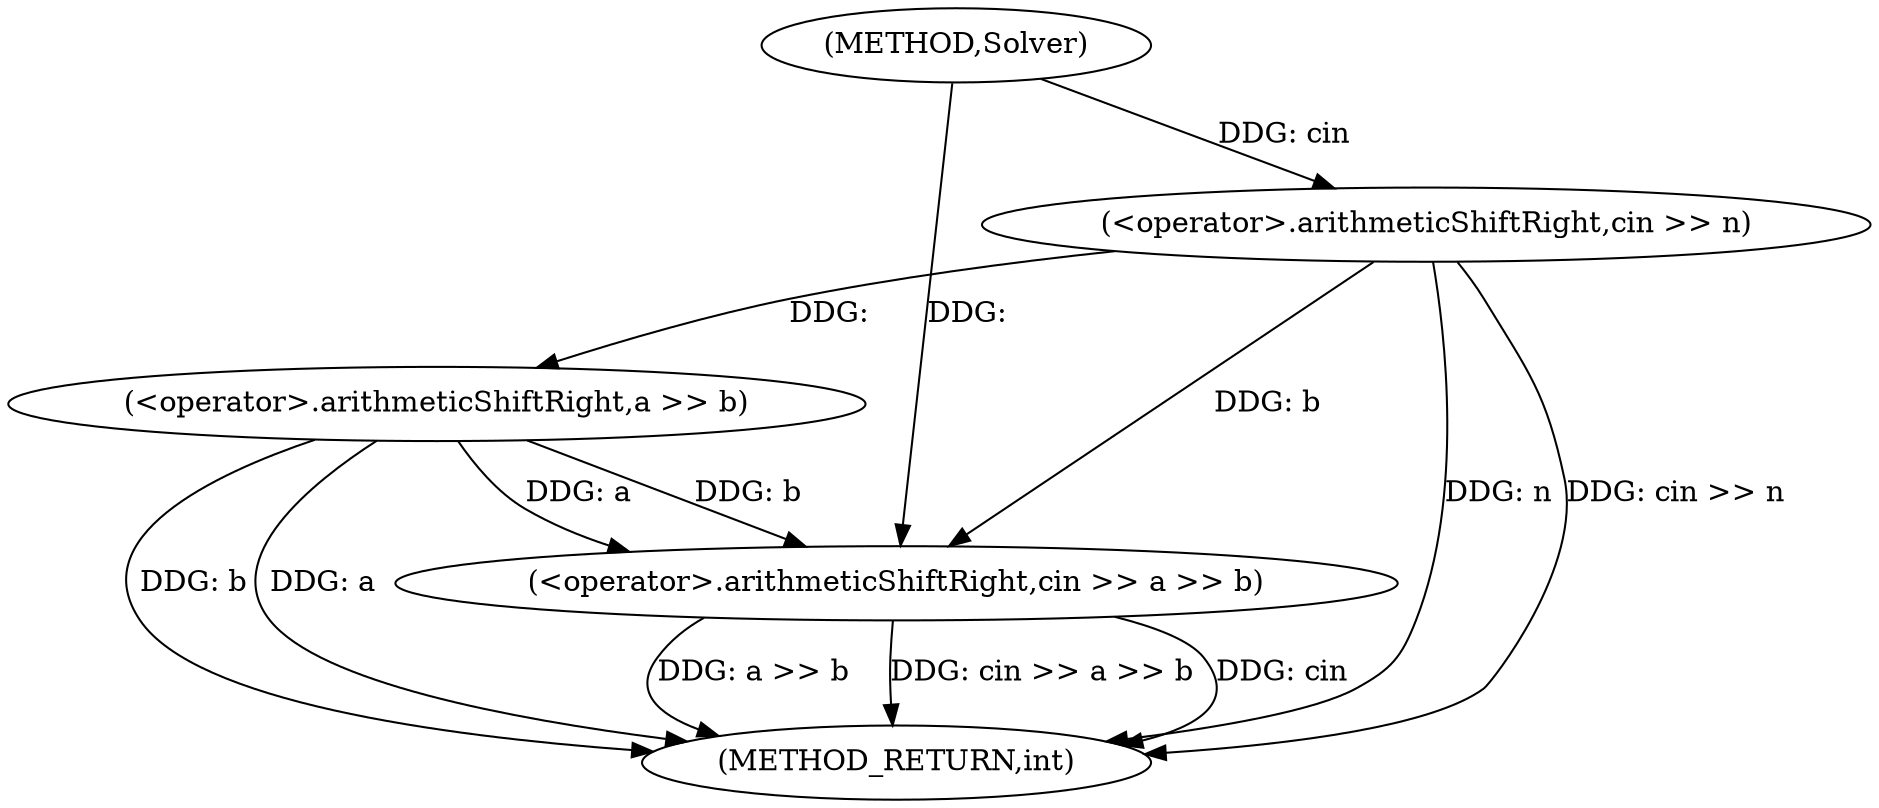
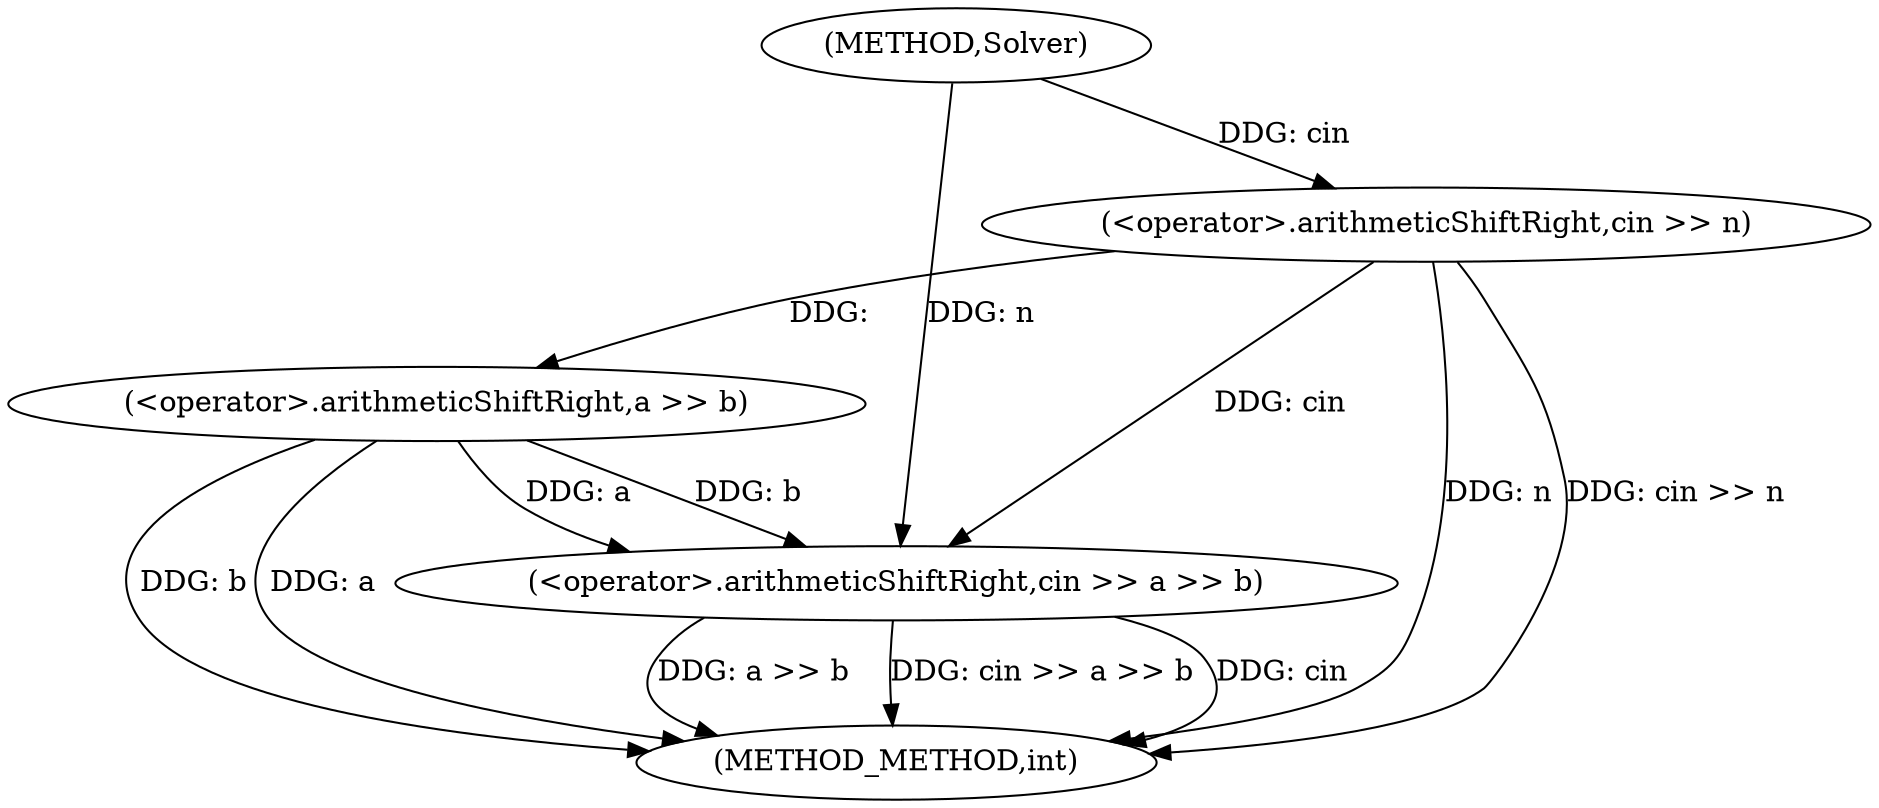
(972, 314) -> (981, 314)
(1268, 404) -> (1280, 404)
(897, 763) -> (897, 763)
